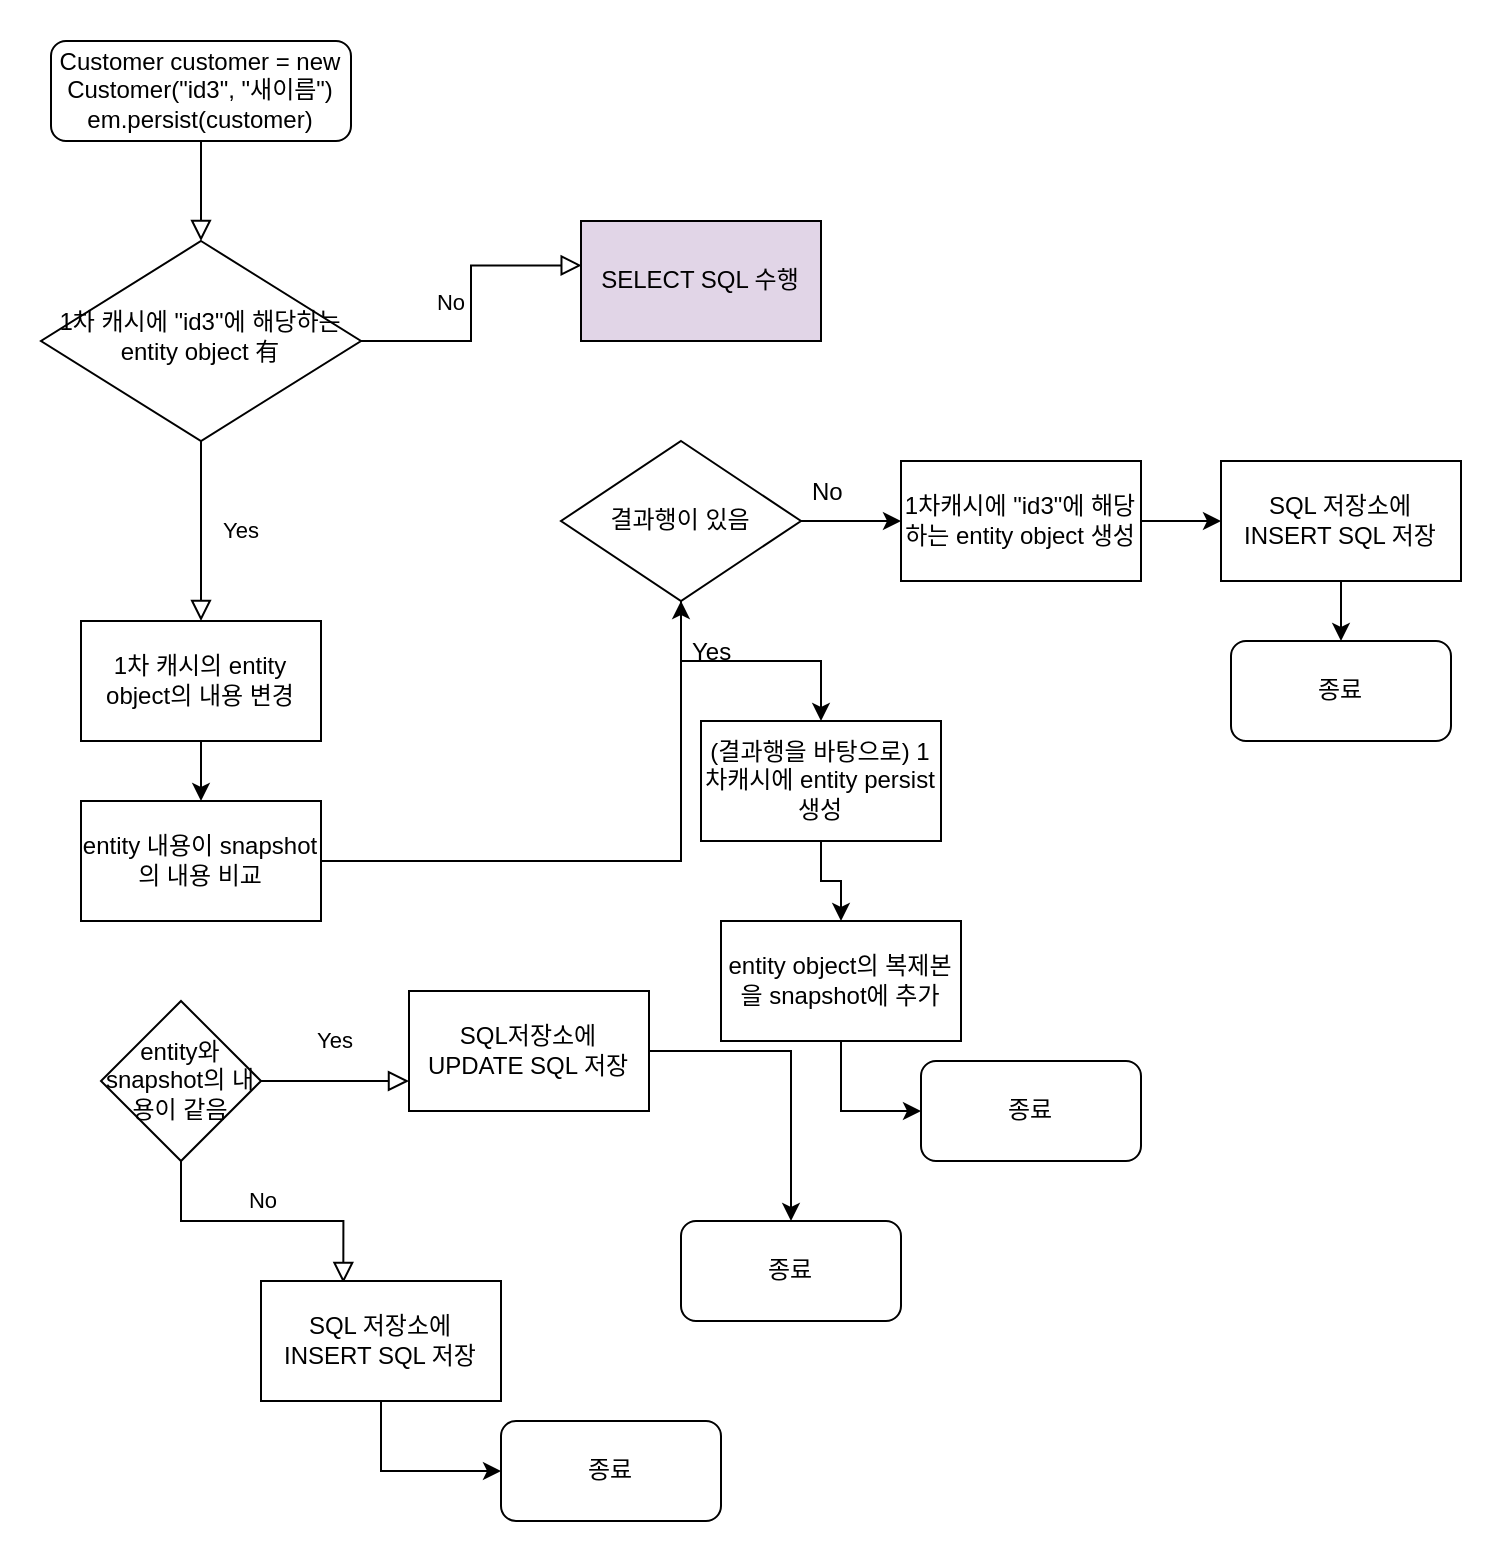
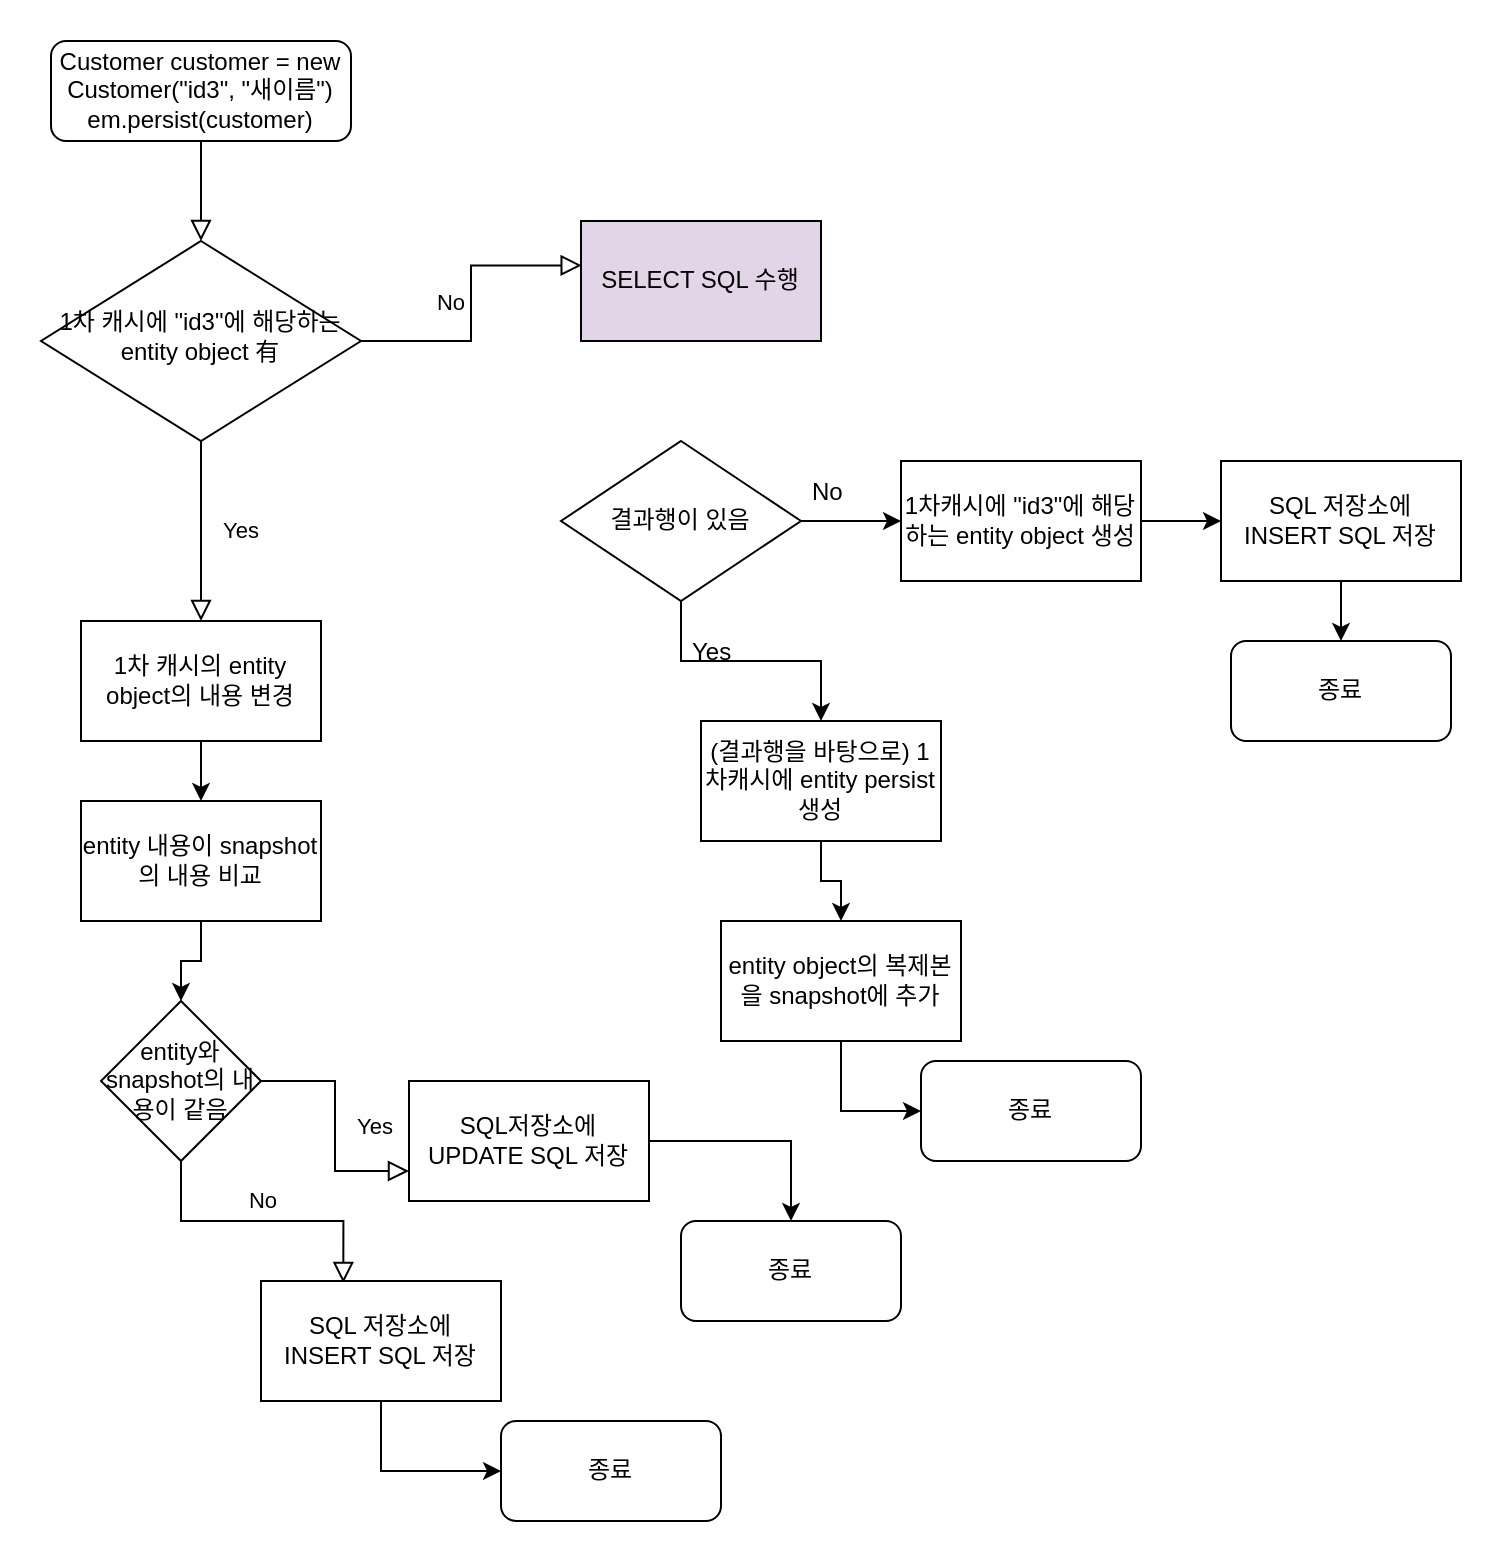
(599, 861) -> (198, 961)
(529, 1051) -> (529, 1141)
